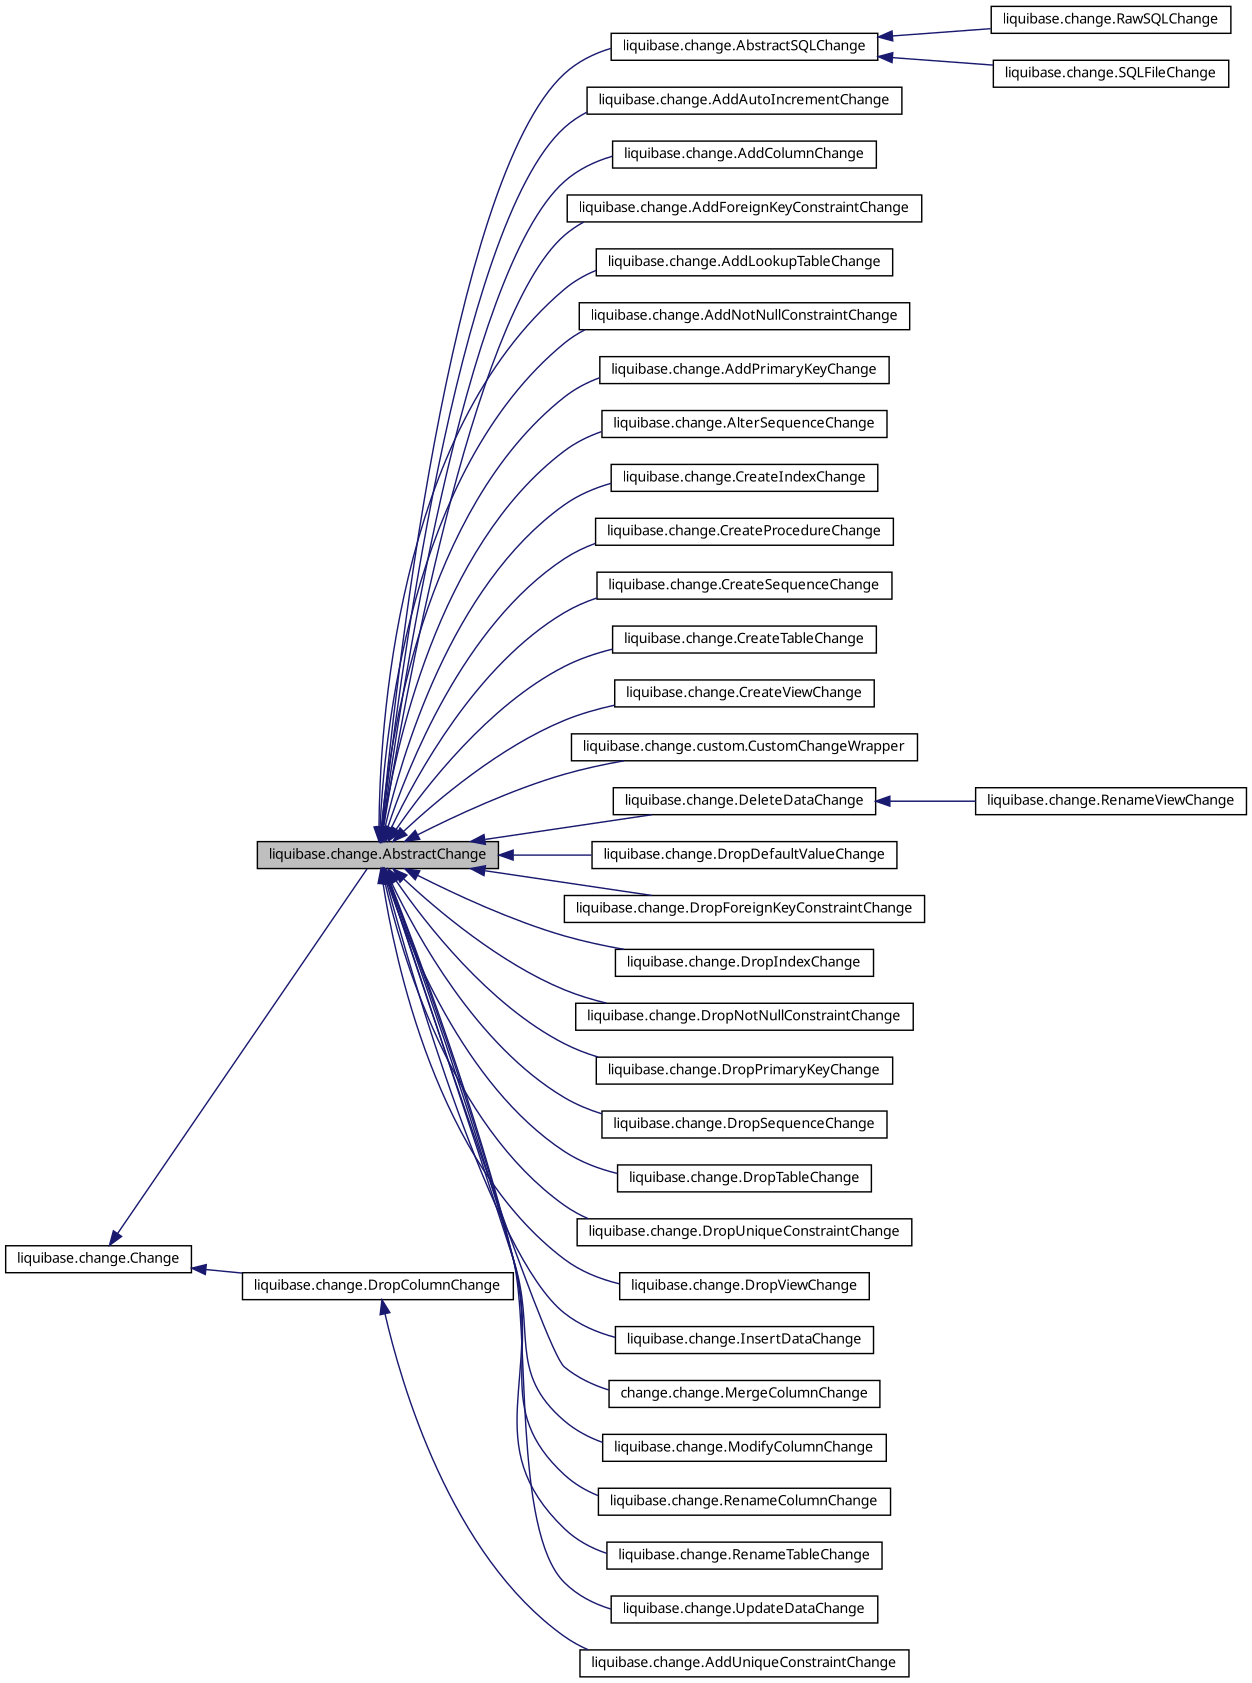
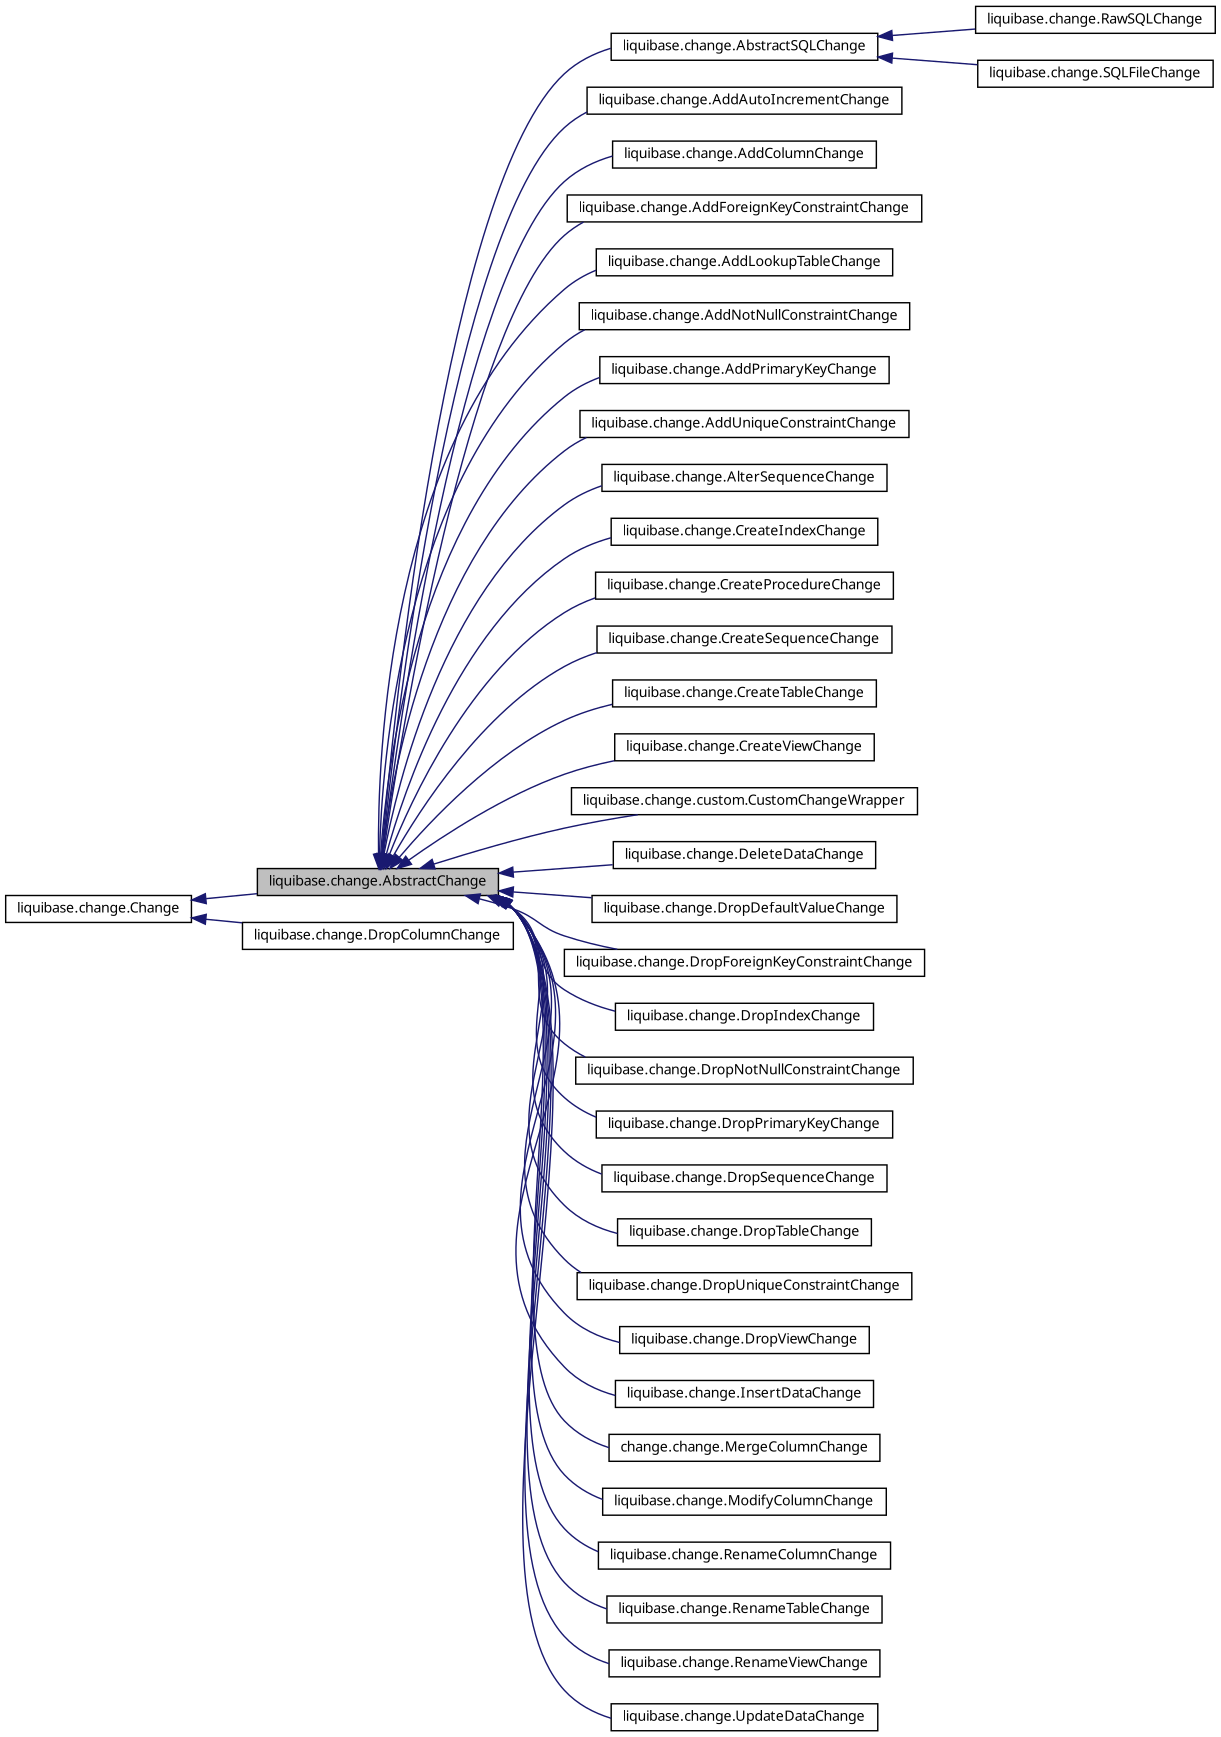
(933, 801) -> (536, 1296)
(454, 1503) -> (442, 623)
